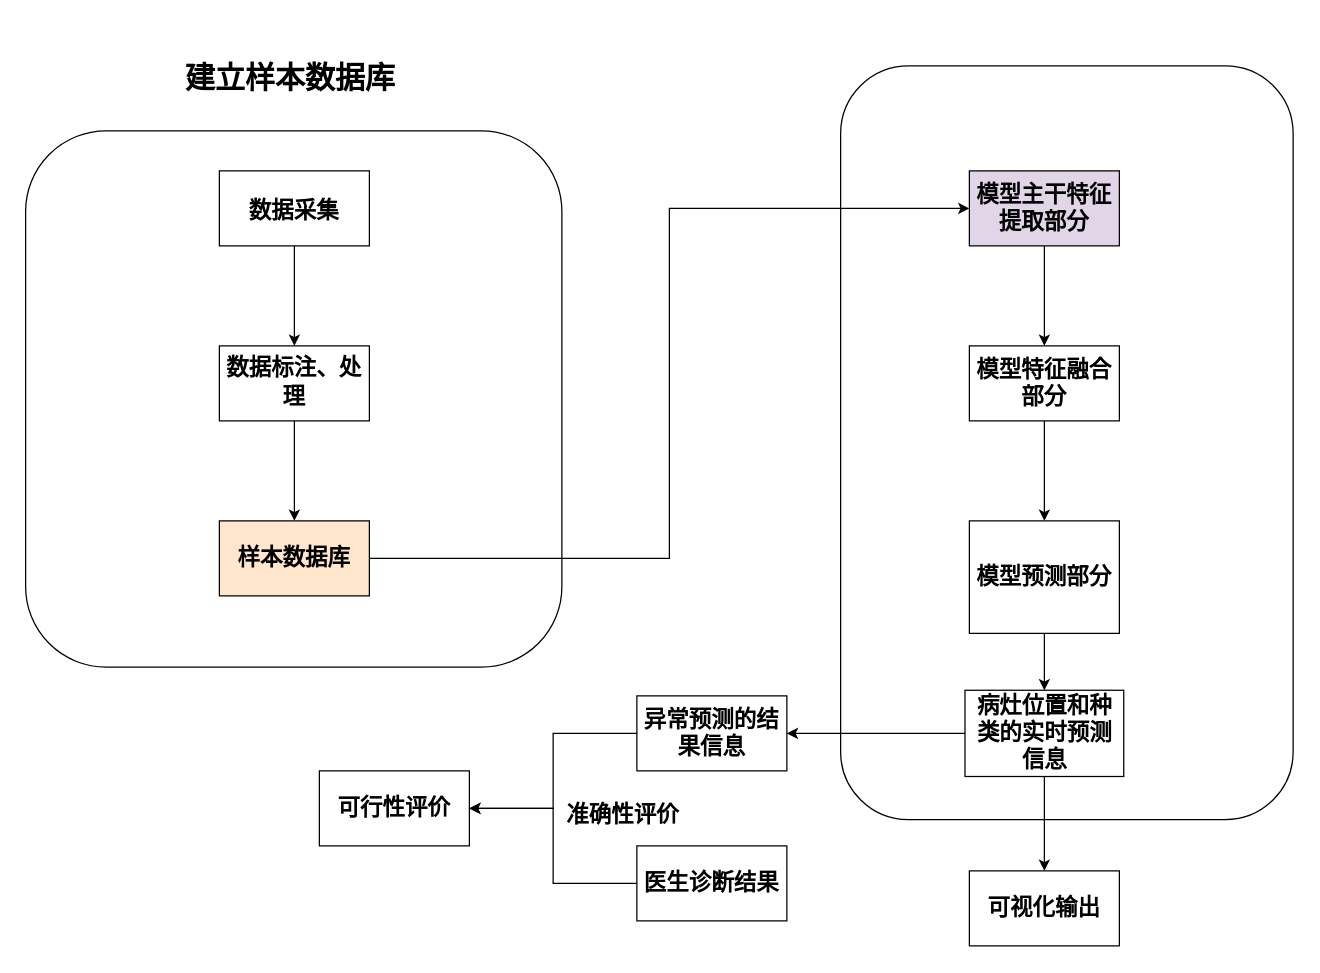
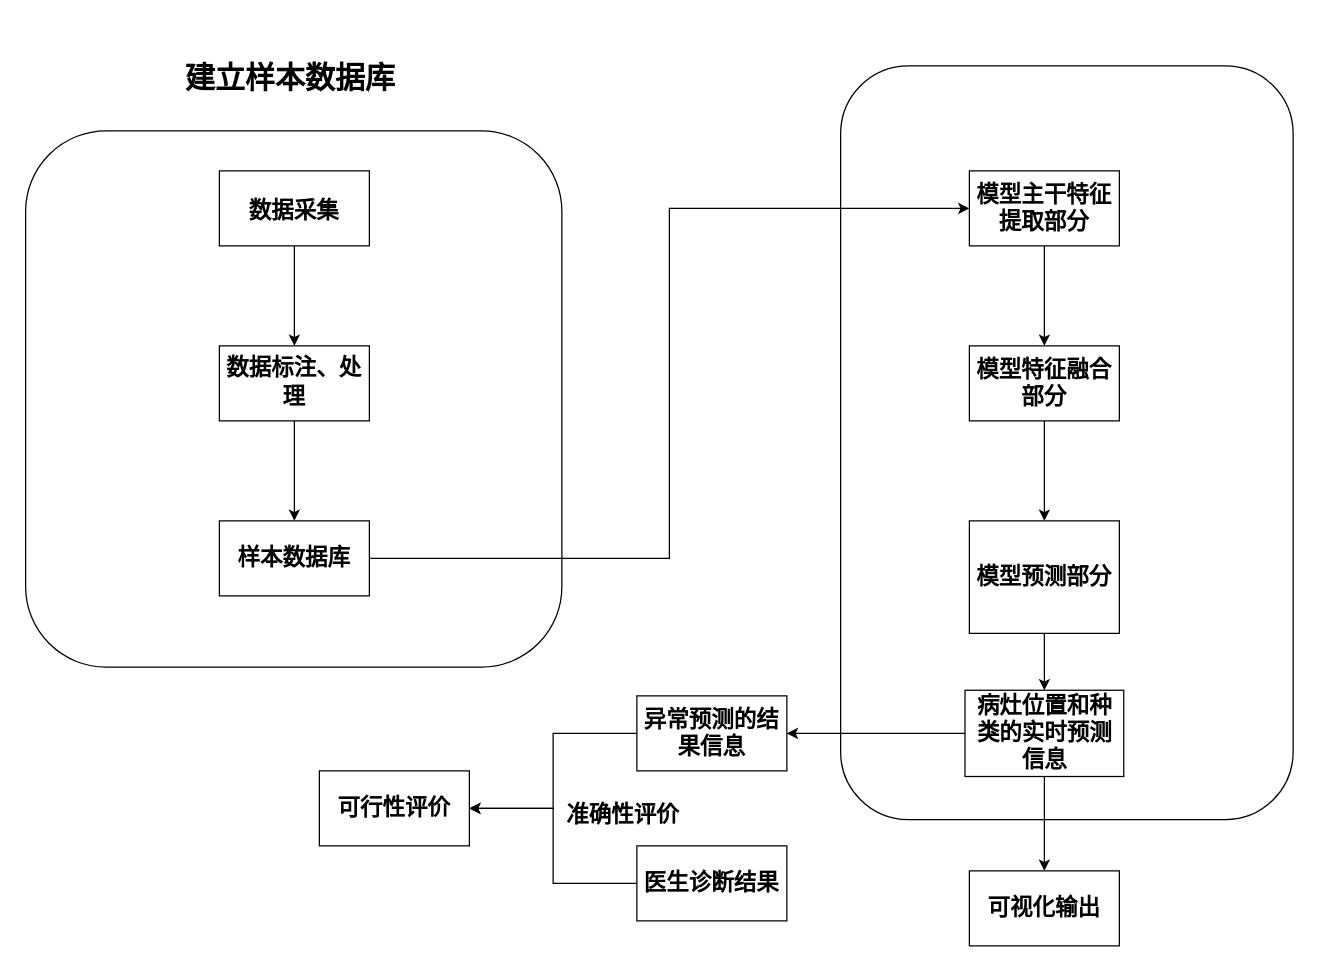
(1044, 208) -> (1044, 208)
(294, 558) -> (294, 558)
